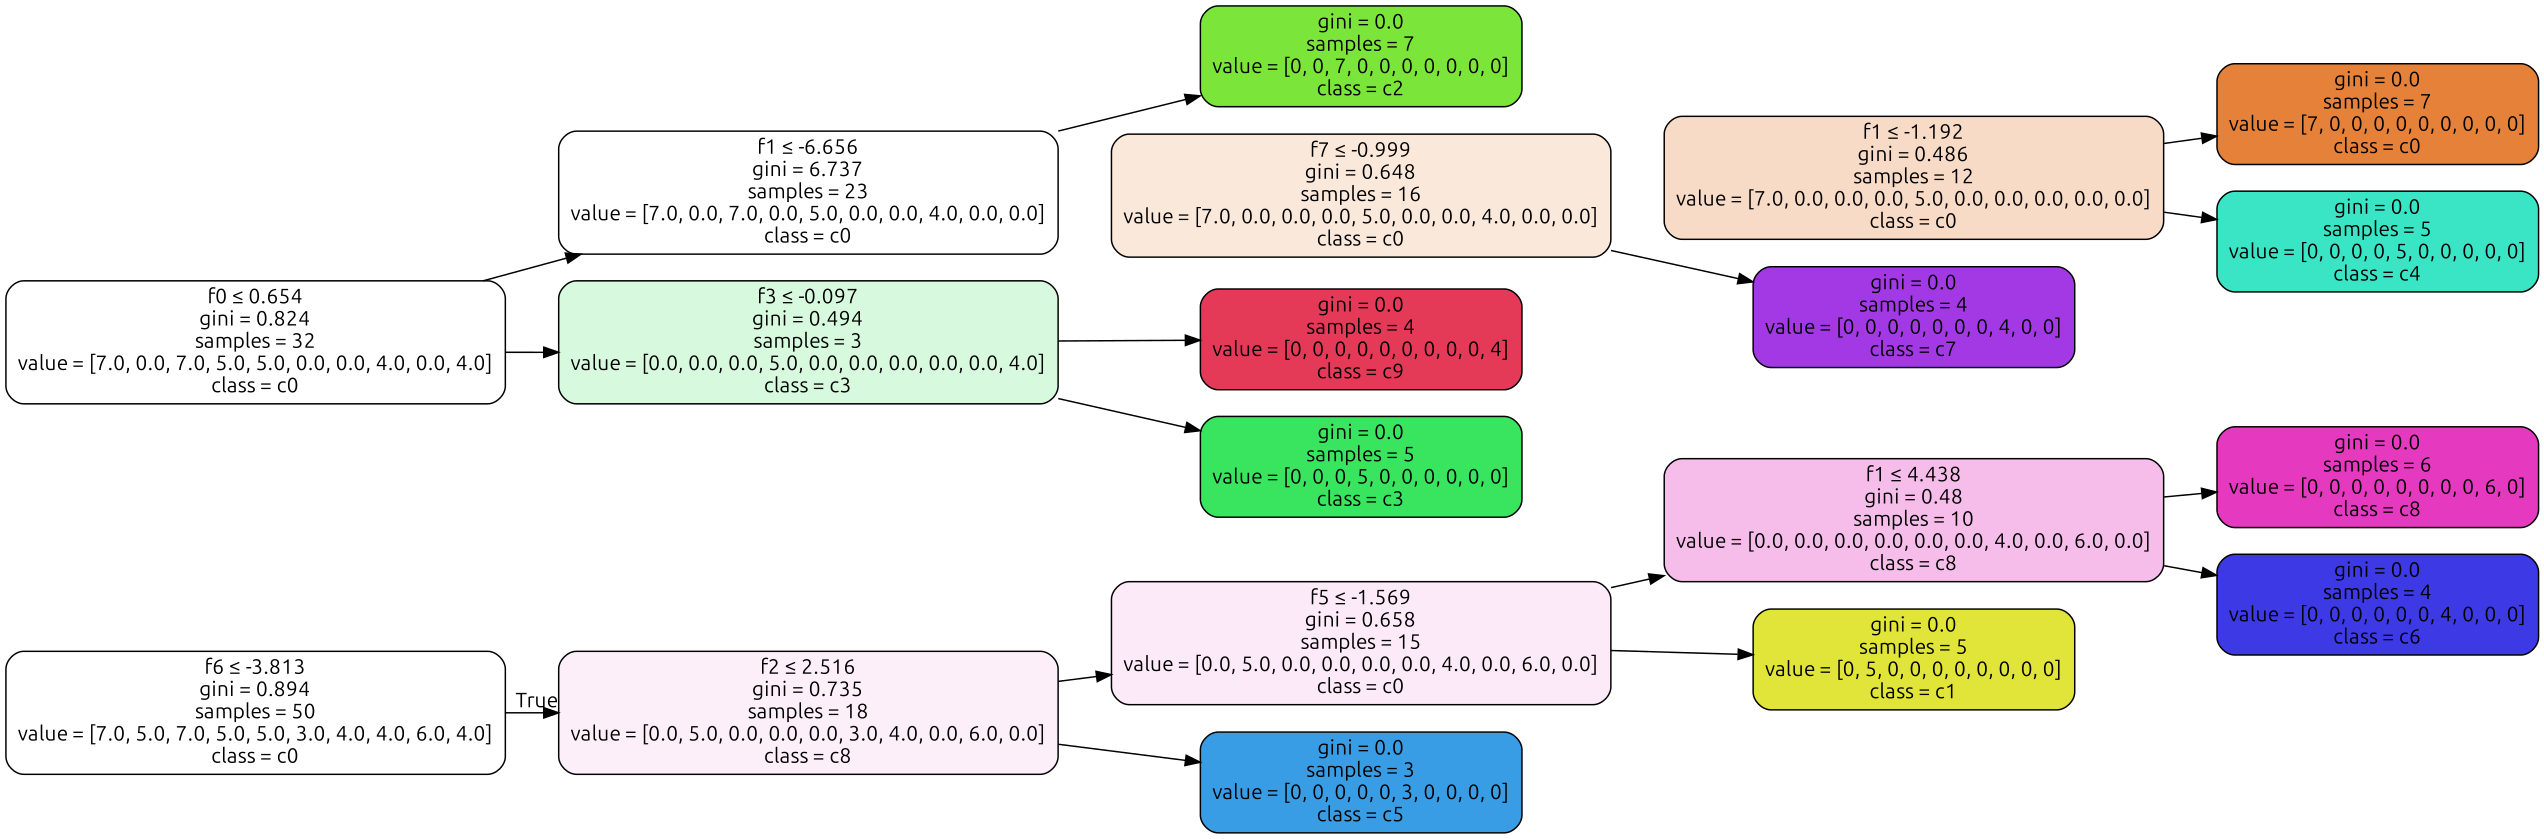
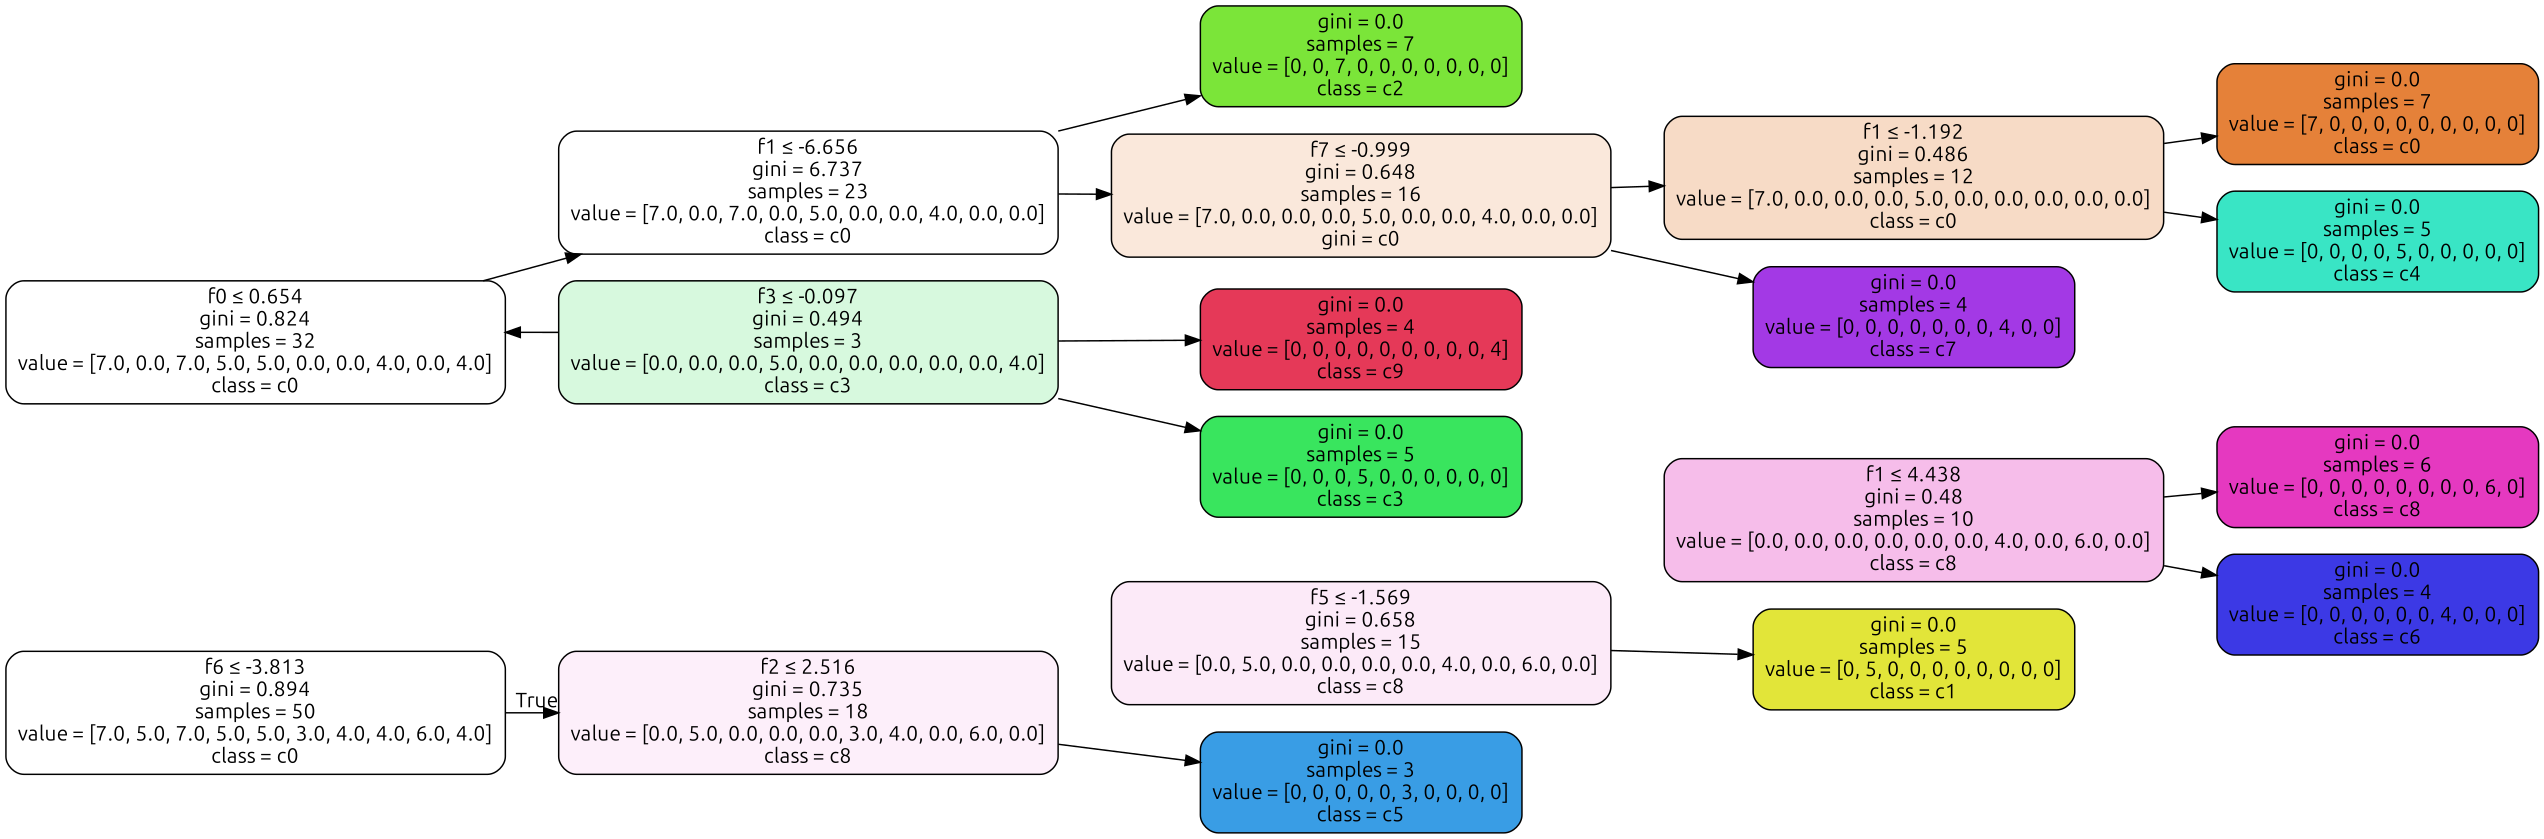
none -> (1630, 187)
none -> (1077, 194)
(1361, 239) -> (1361, 239)
(525, 352) -> (539, 332)
(1630, 583) -> none
(1077, 679) -> none
(1361, 687) -> (1361, 687)
